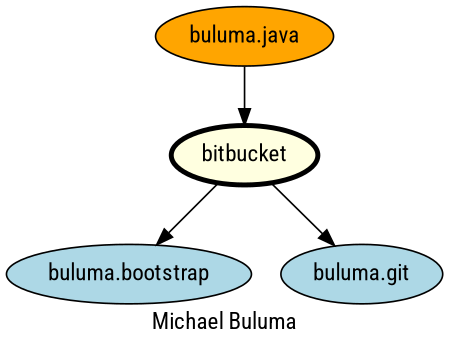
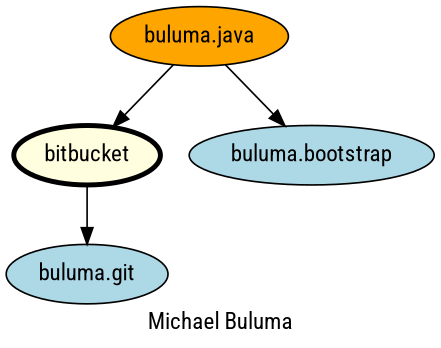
(194, 208) -> (249, 89)
